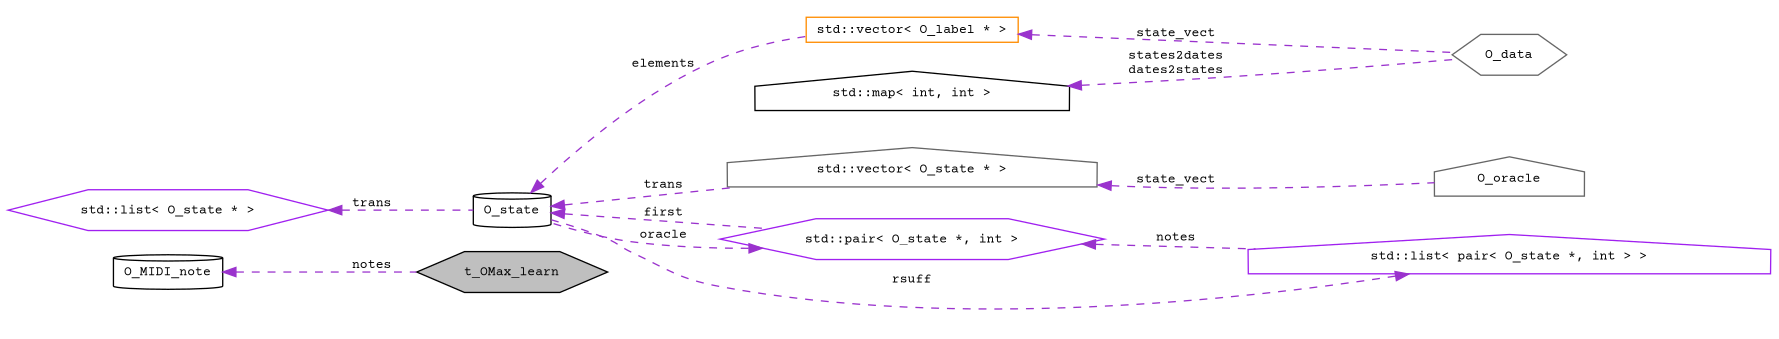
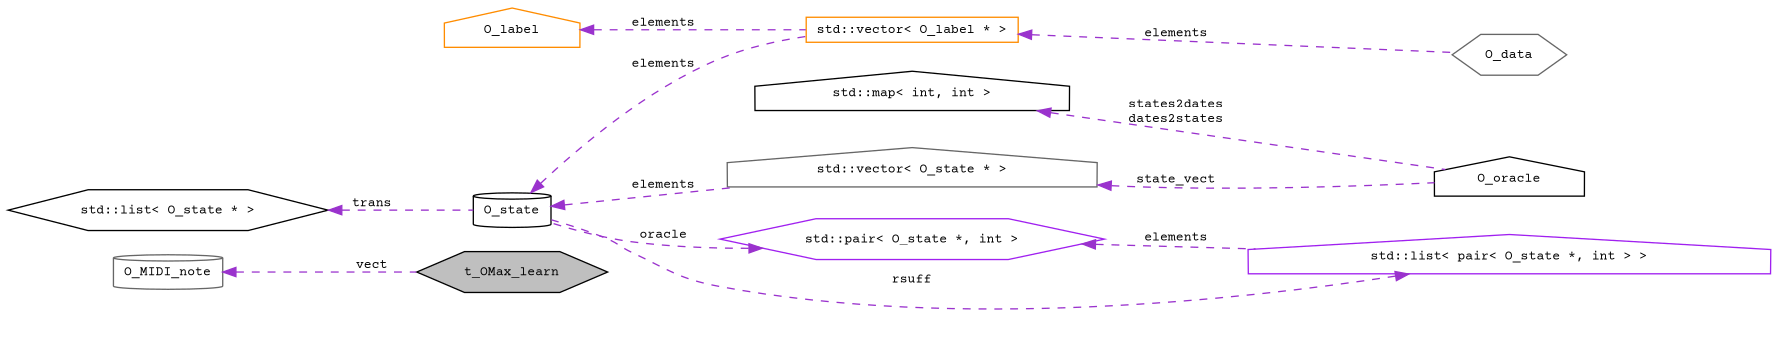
none -> (512, 30)
(1176, 33) -> (1176, 33)
(1270, 74) -> (1248, 141)
(1509, 179) -> (1509, 179)
(664, 184) -> (664, 184)
(168, 210) -> (168, 210)
(667, 221) -> none
(1176, 237) -> (1176, 237)
(372, 265) -> (372, 265)
(168, 272) -> (168, 272)
